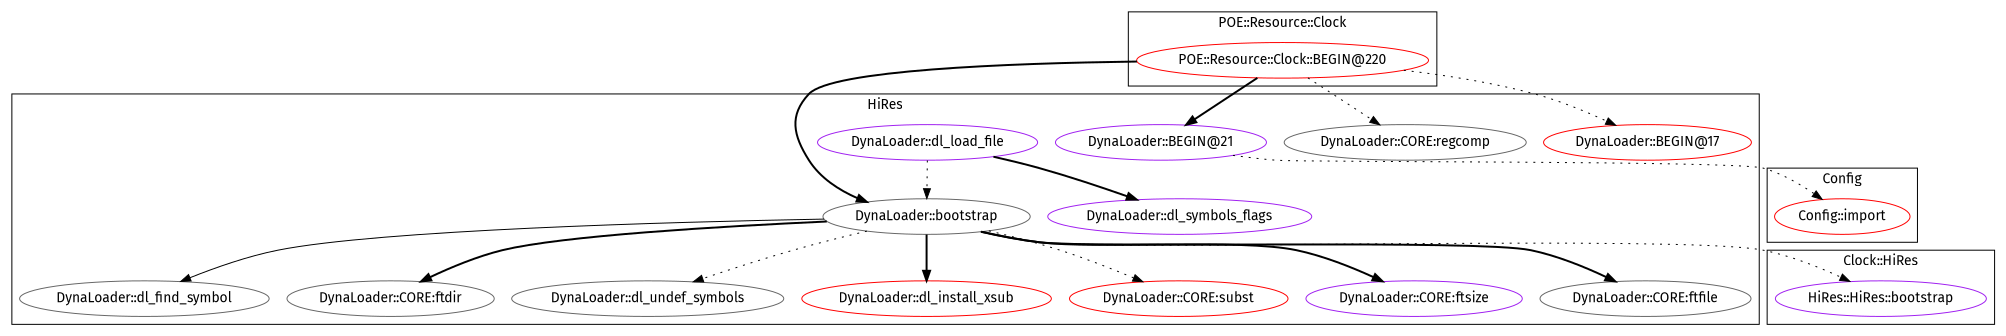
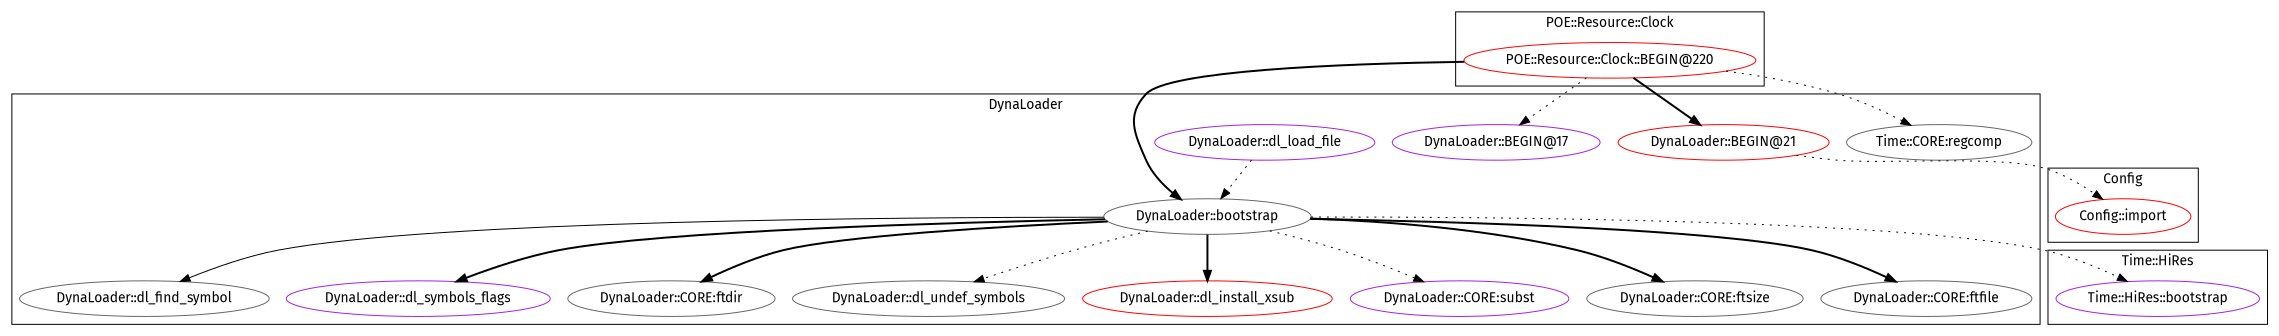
(886, 105) -> (1026, 105)
(1161, 142) -> (1724, 142)
(1405, 142) -> (1939, 142)
(1647, 142) -> (1496, 142)
(1061, 174) -> (783, 230)
(1881, 262) -> (2158, 262)
(1179, 299) -> (1460, 299)
(1414, 299) -> (1695, 299)
(1881, 299) -> (2158, 299)
